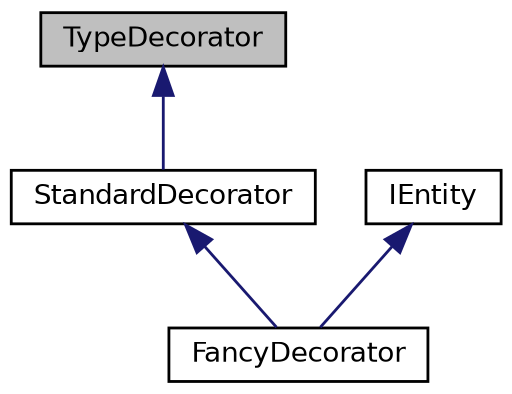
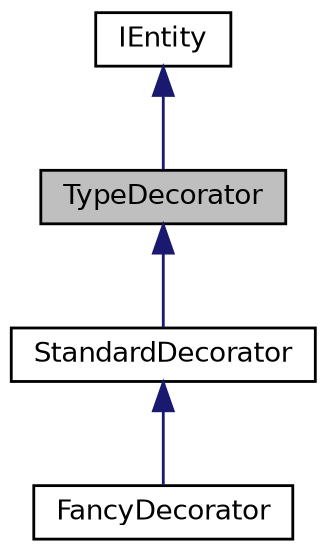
(356, 287) -> (163, 133)
